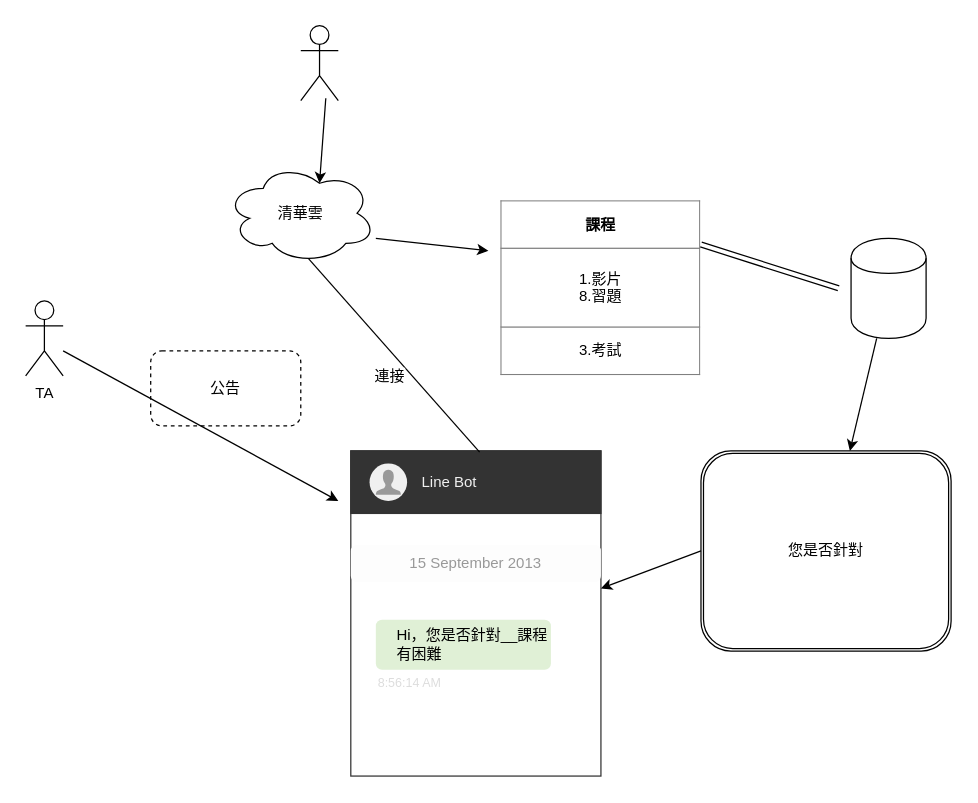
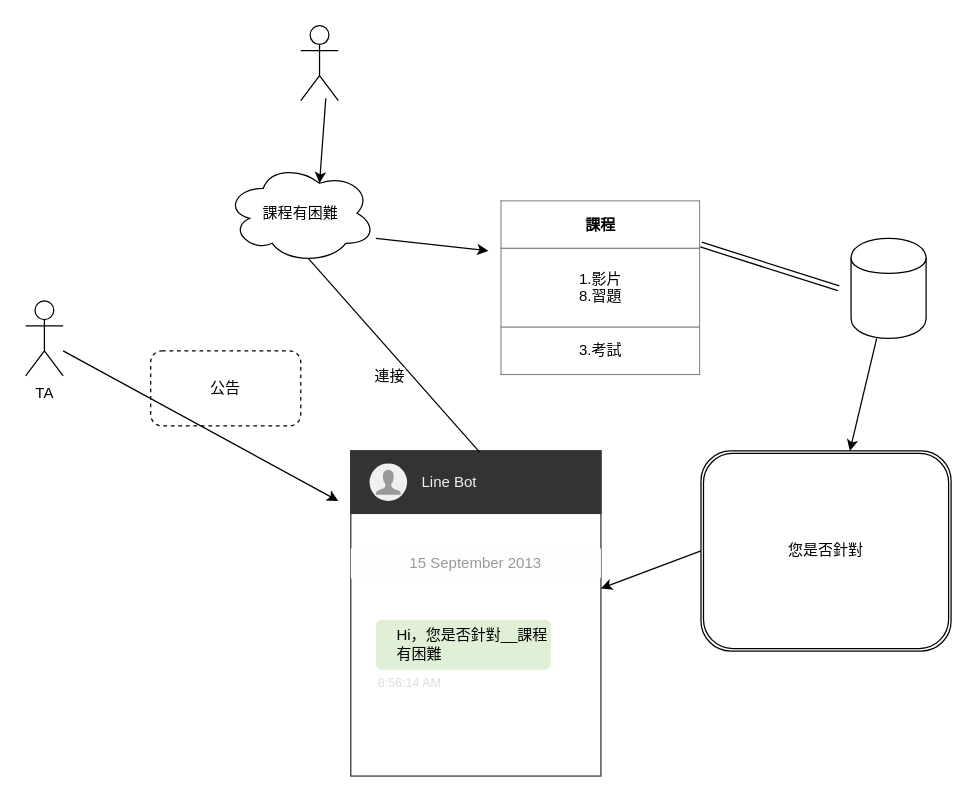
(301, 213) -> (301, 213)
